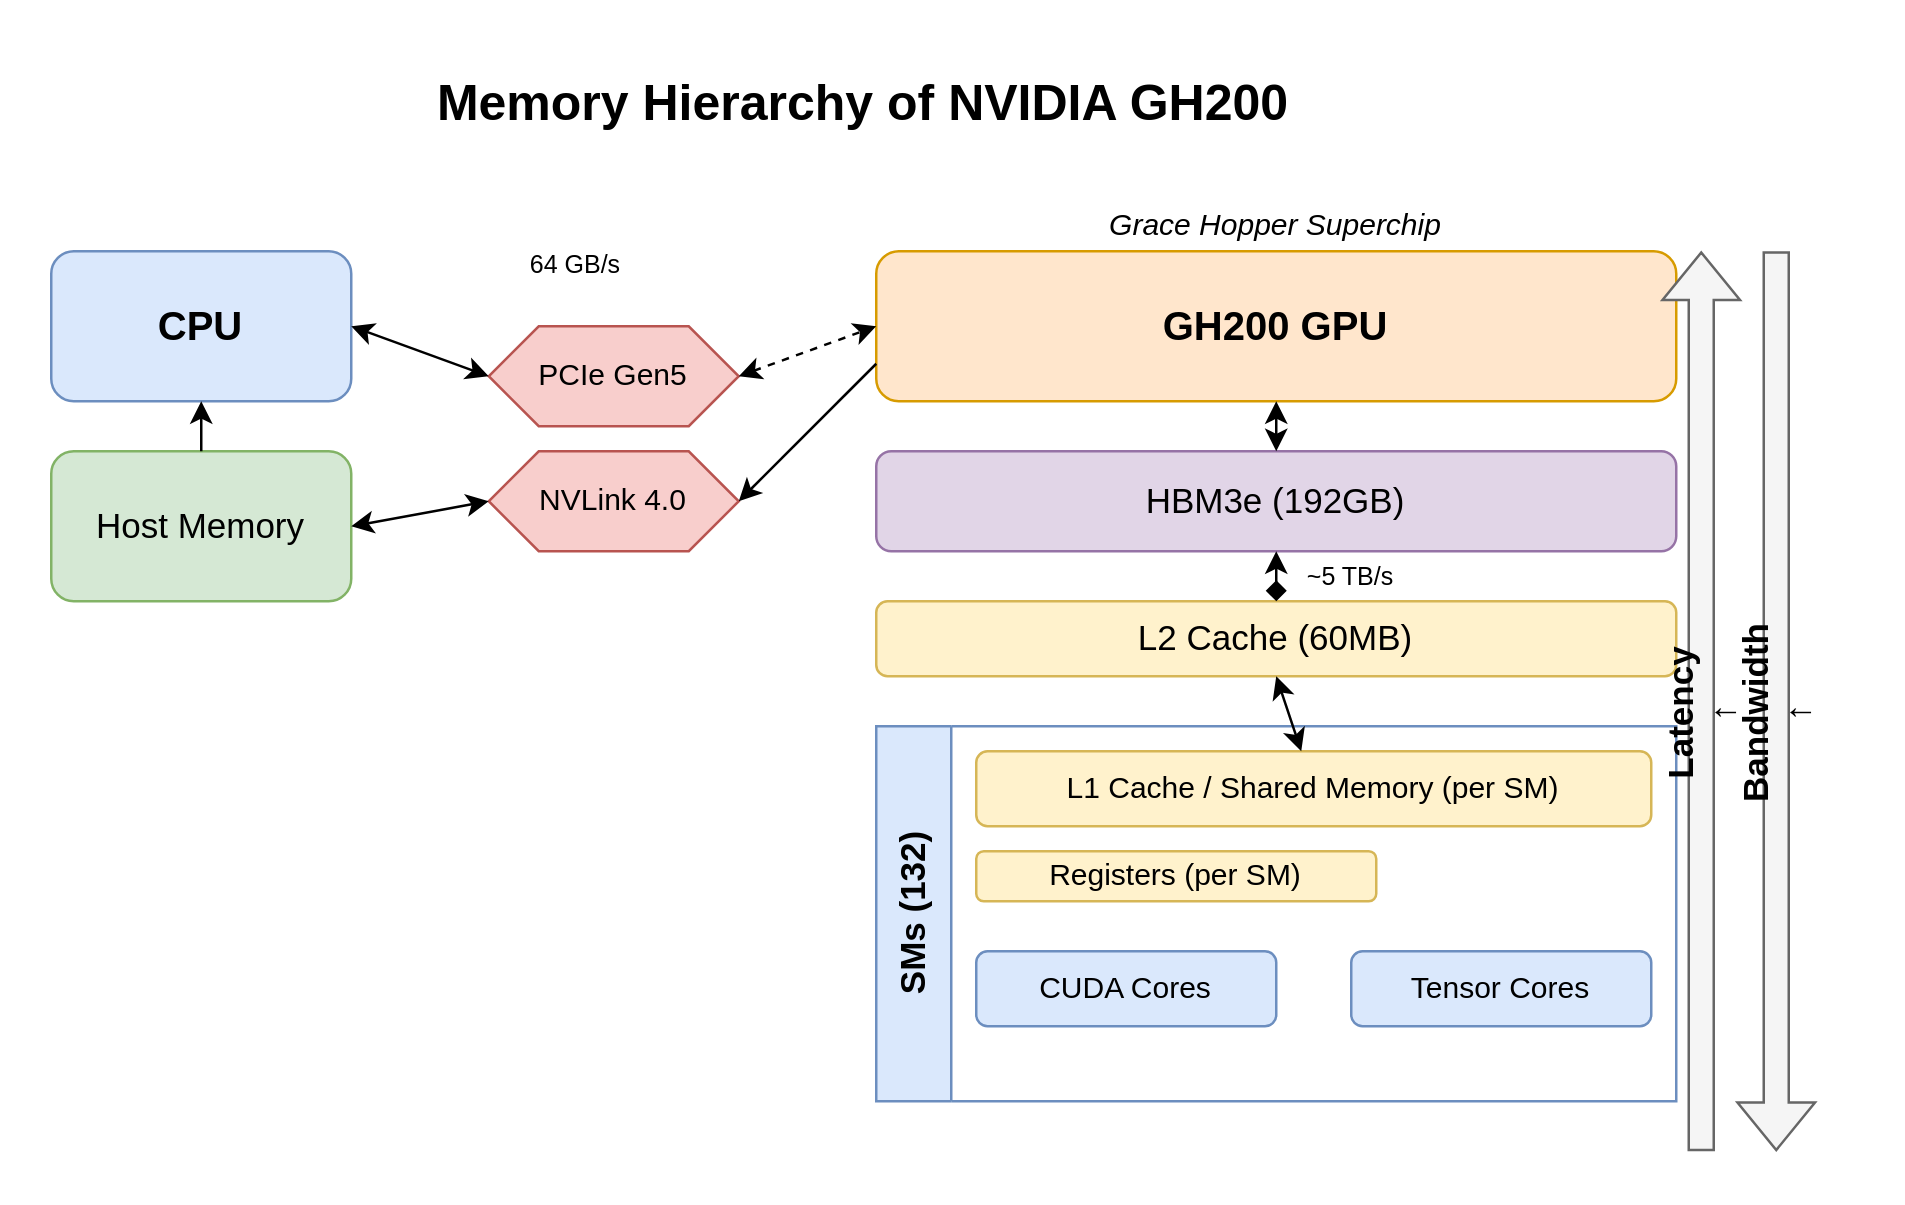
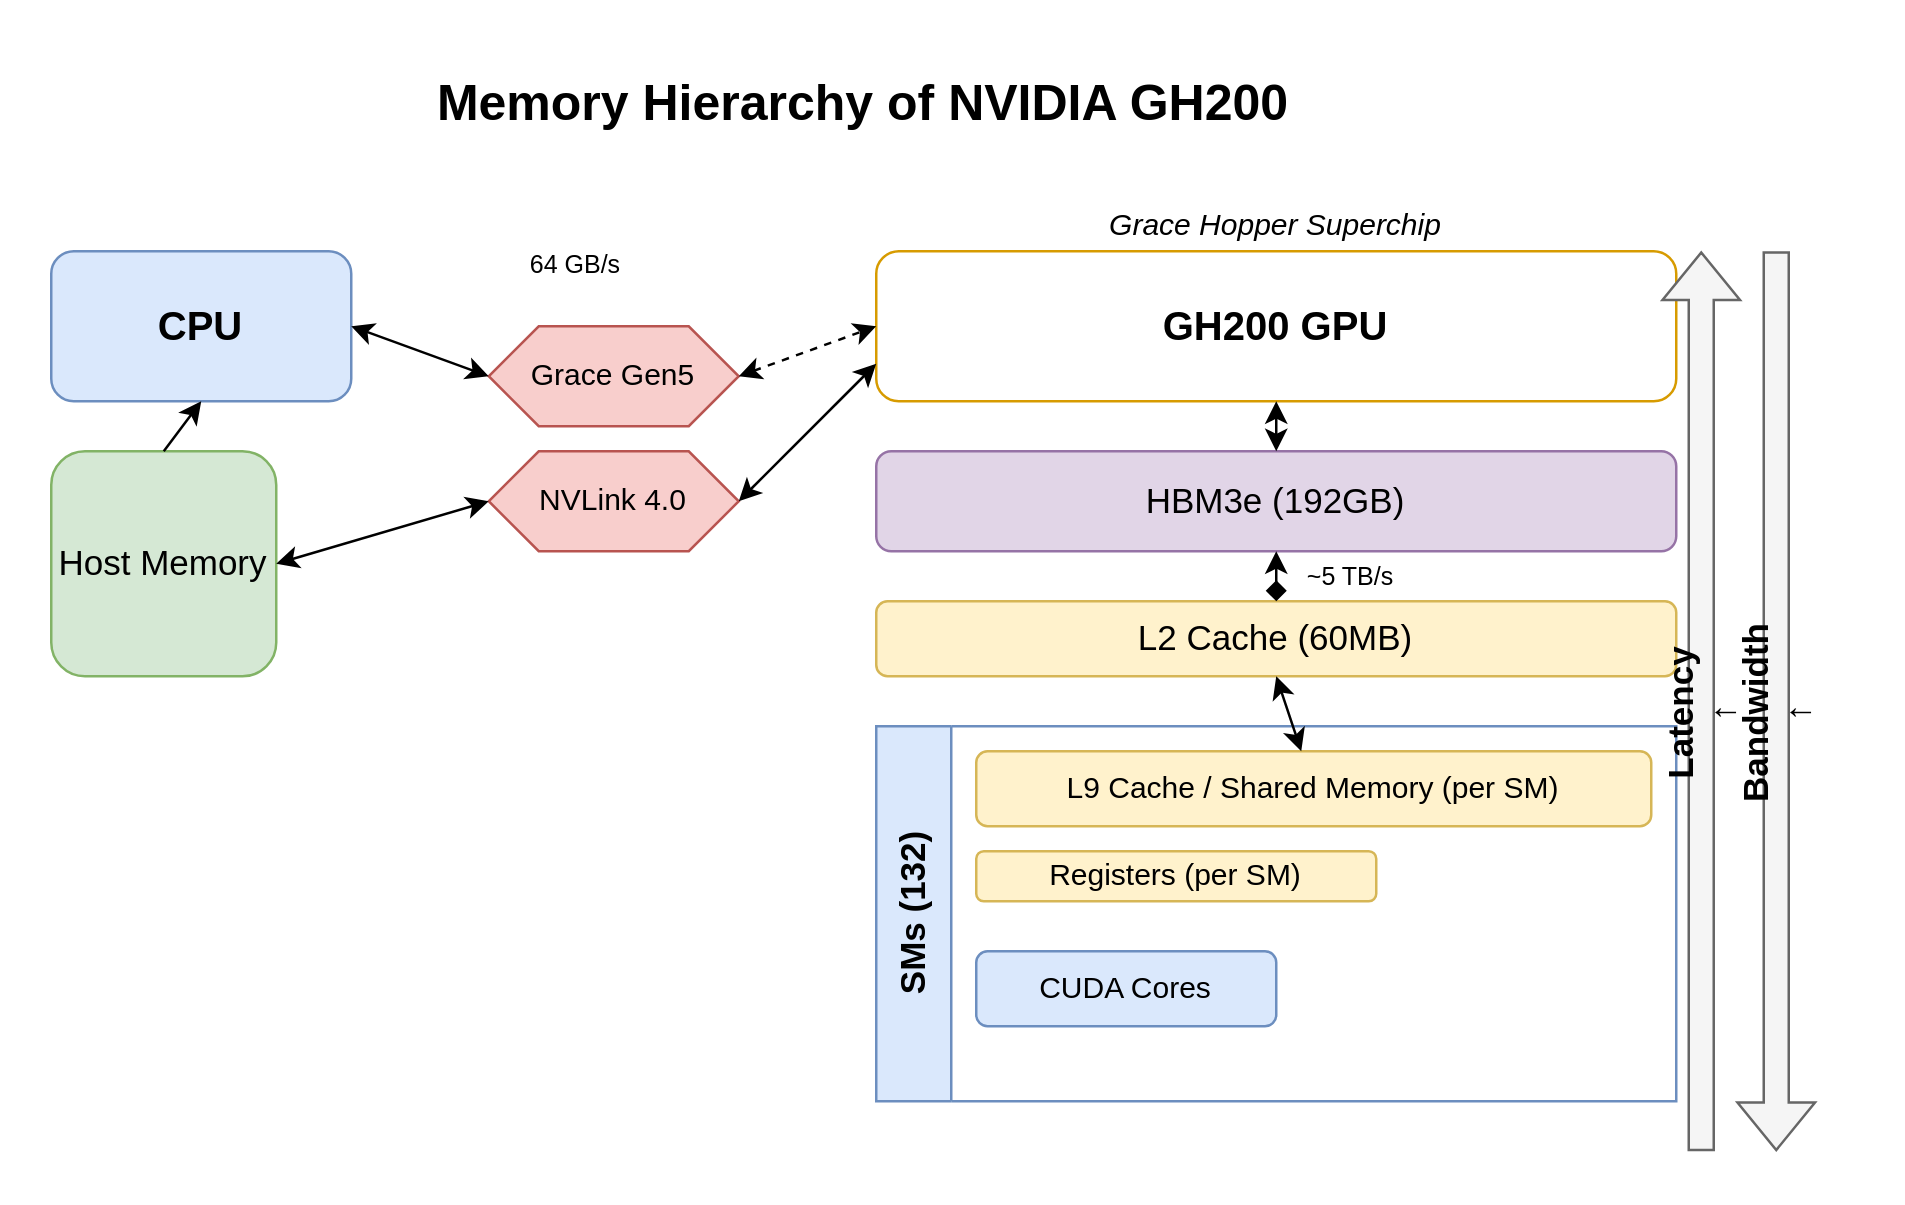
(1276, 326) -> (1276, 326)
(869, 371) -> (864, 376)
(614, 376) -> (614, 376)
(201, 526) -> (164, 564)
(1314, 789) -> (1314, 789)
(1501, 989) -> none
